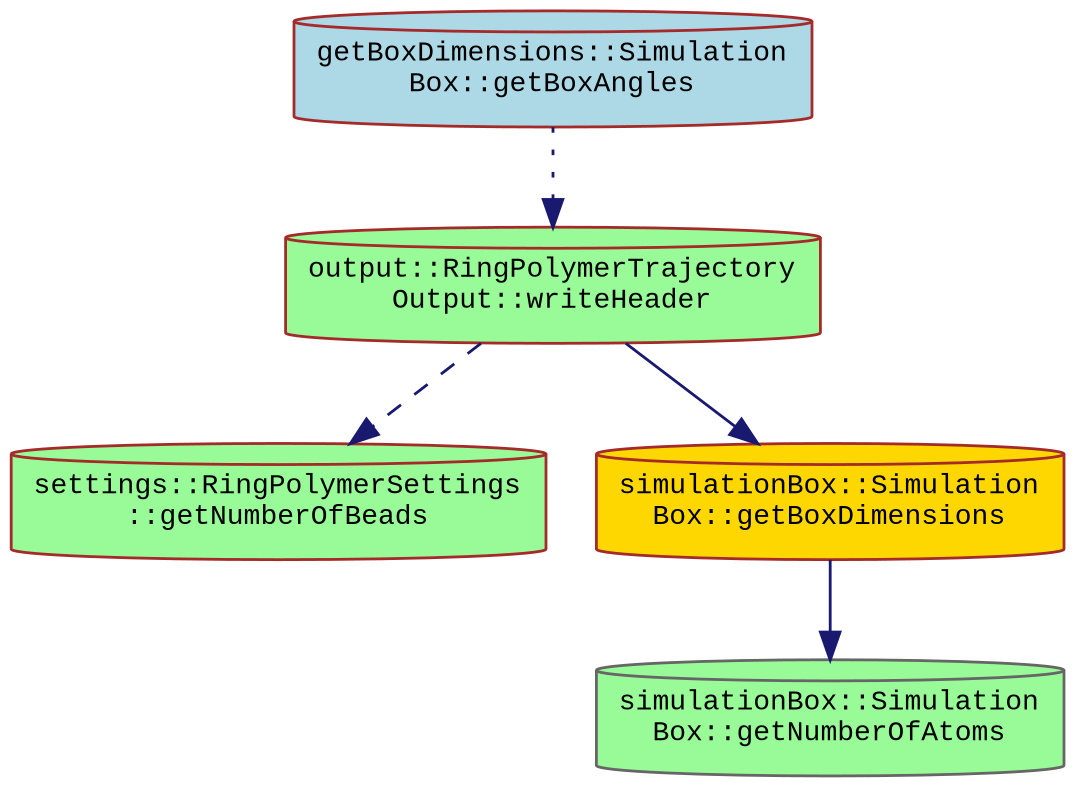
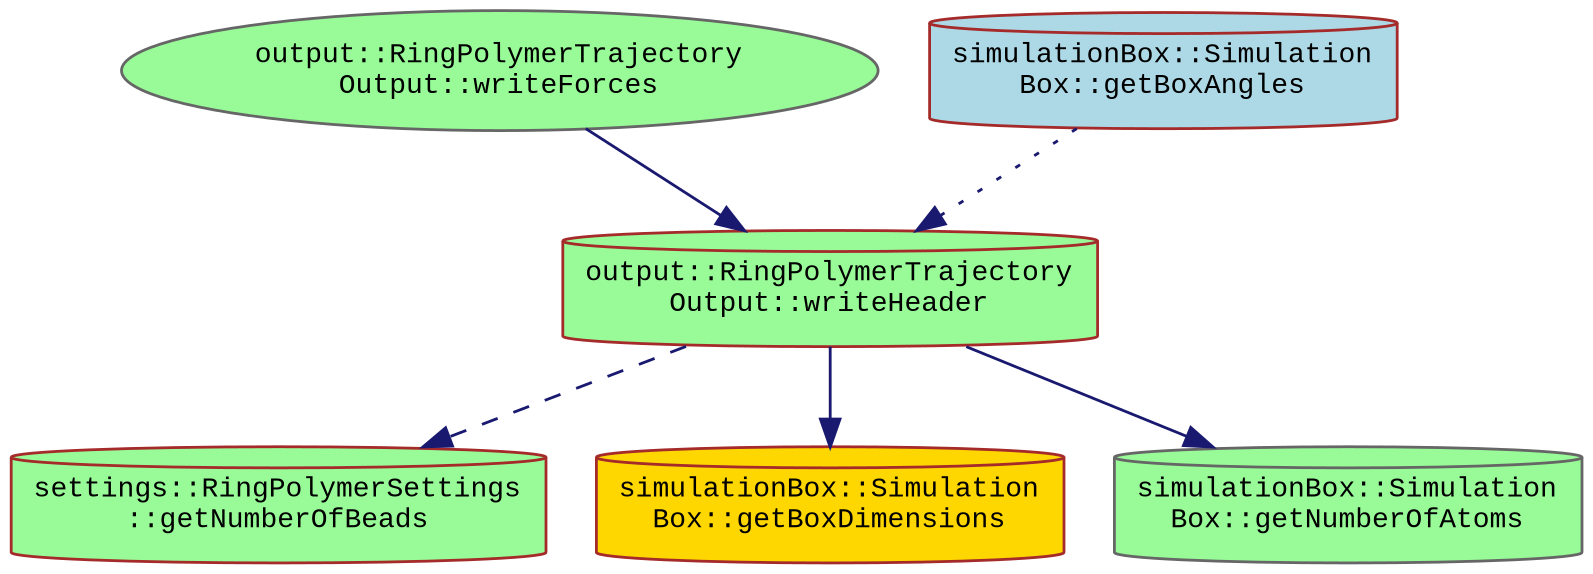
(553, 69) -> (1163, 71)
none -> (500, 71)
(830, 596) -> (1076, 392)
